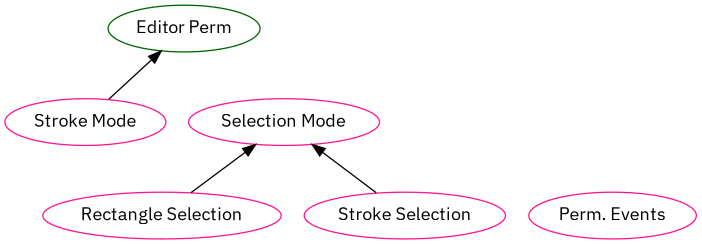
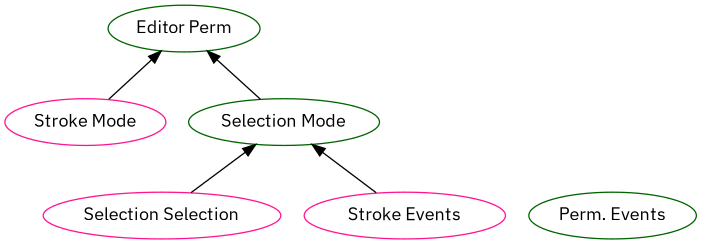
none -> (239, 80)
(284, 122) -> (284, 122)
(162, 216) -> (162, 216)
(405, 216) -> (405, 216)
(613, 216) -> (613, 216)
